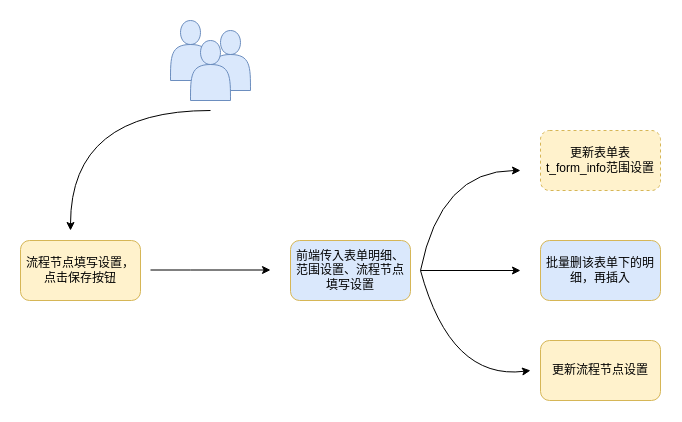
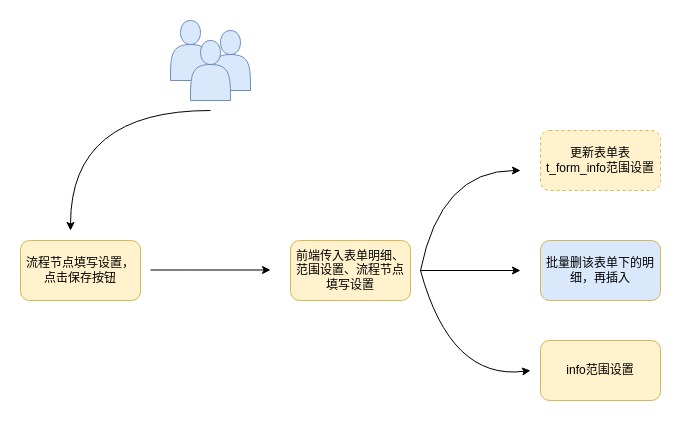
(351, 271) -> (351, 271)
(601, 371) -> (601, 371)
